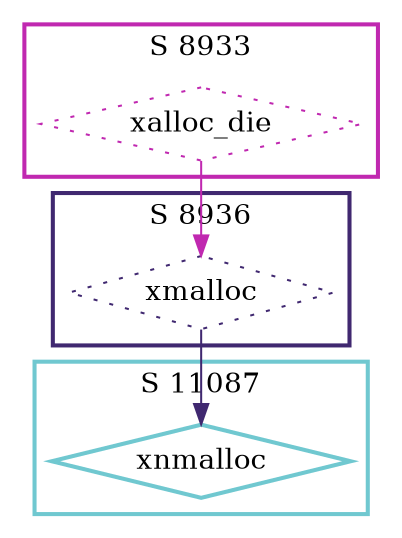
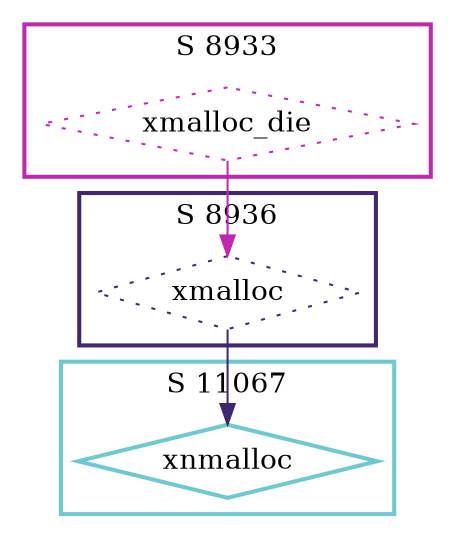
(201, 124) -> (228, 124)
(201, 385) -> (228, 385)
